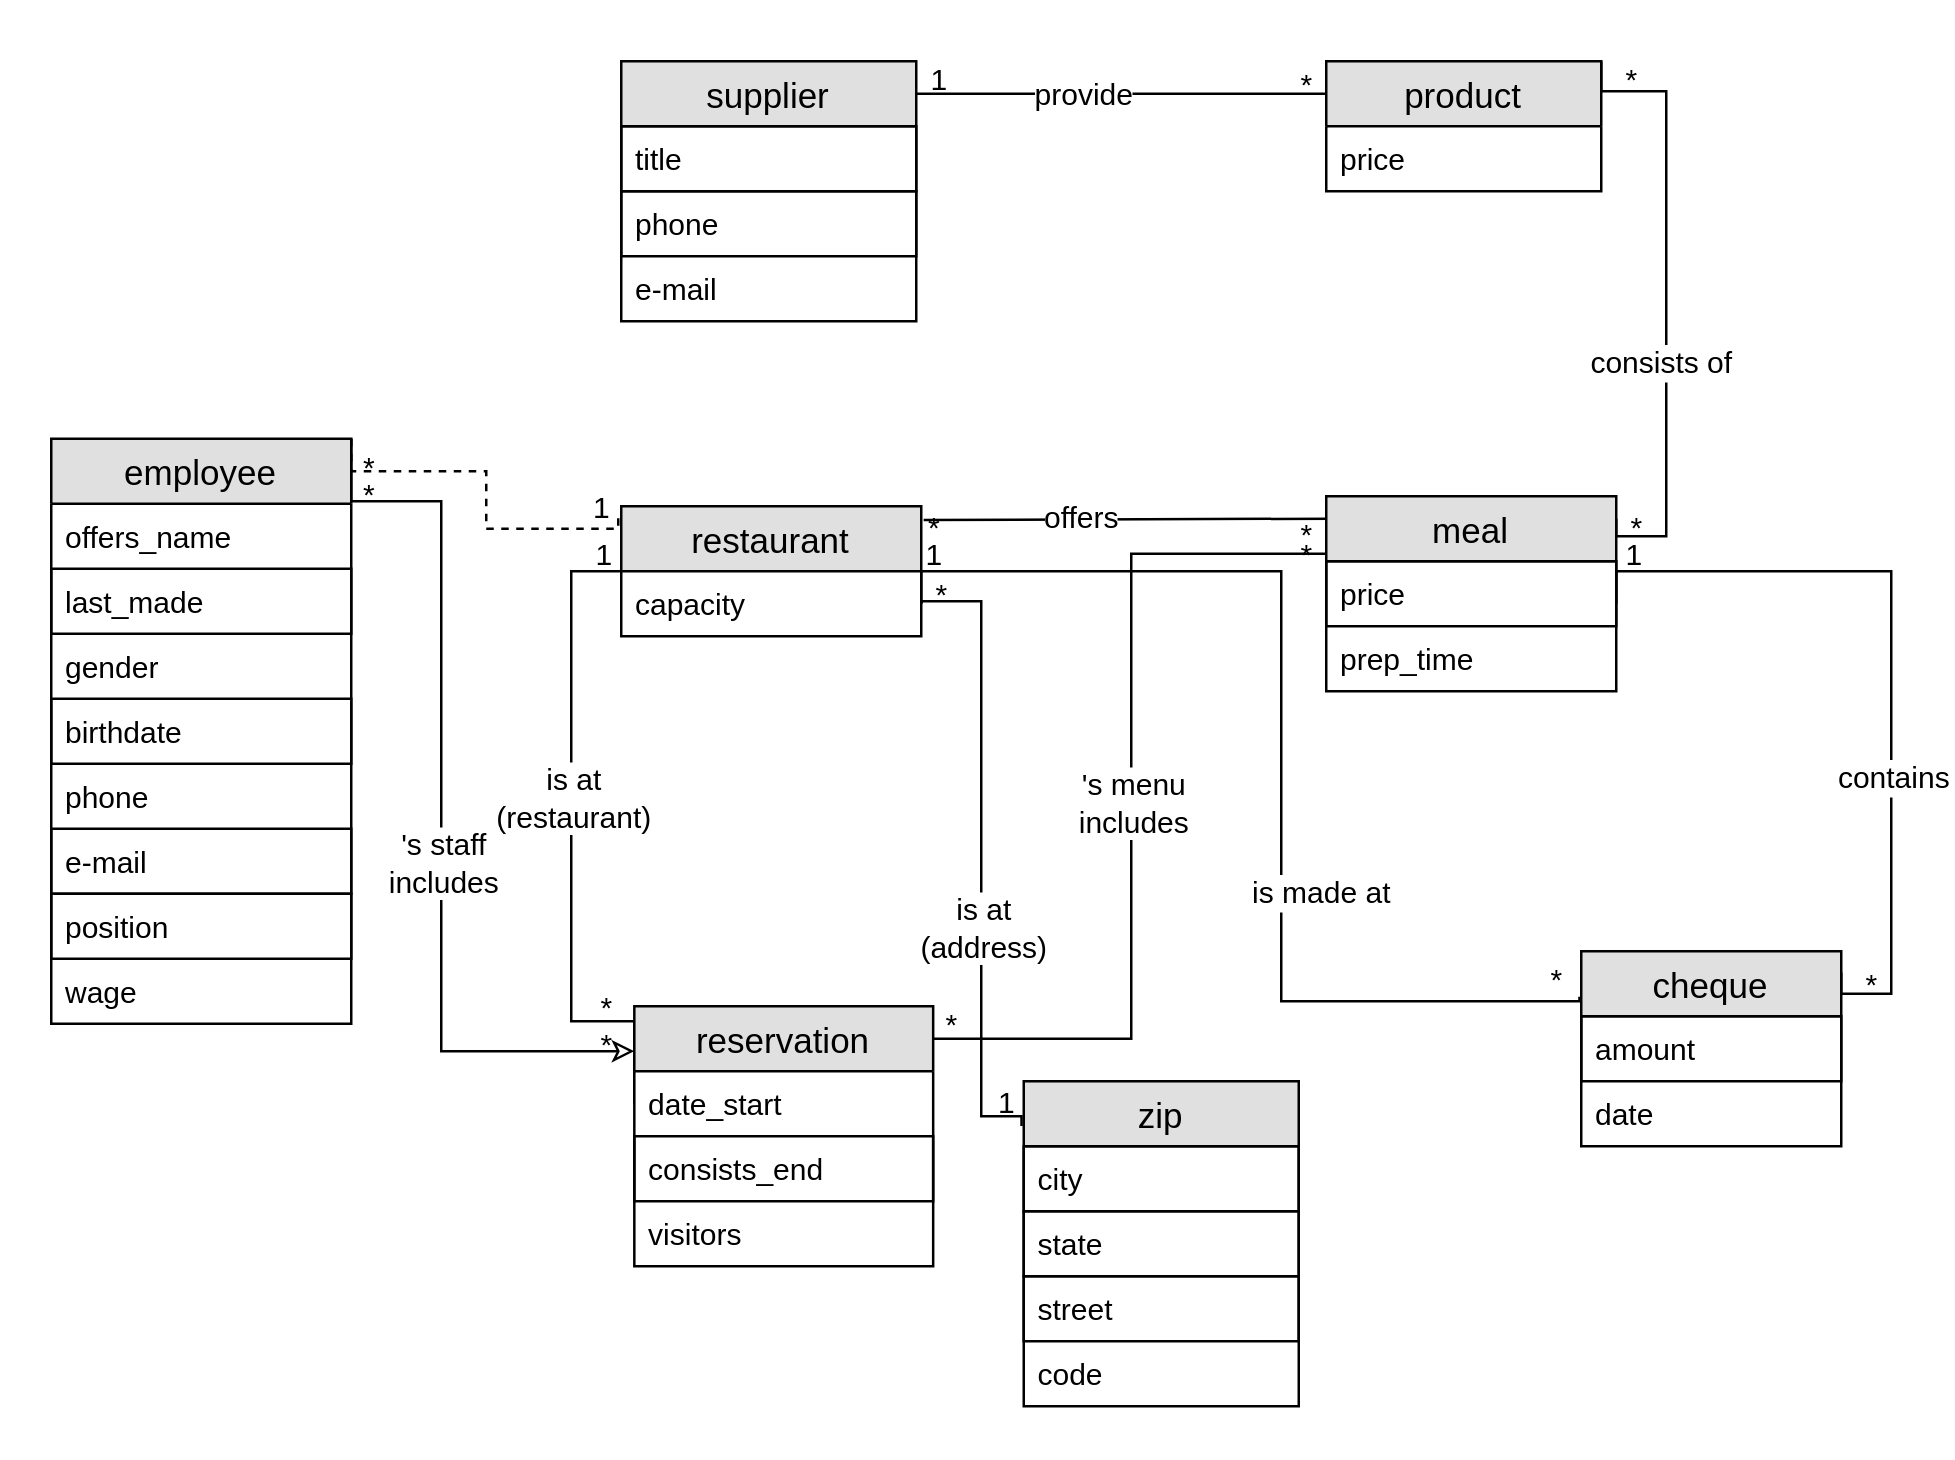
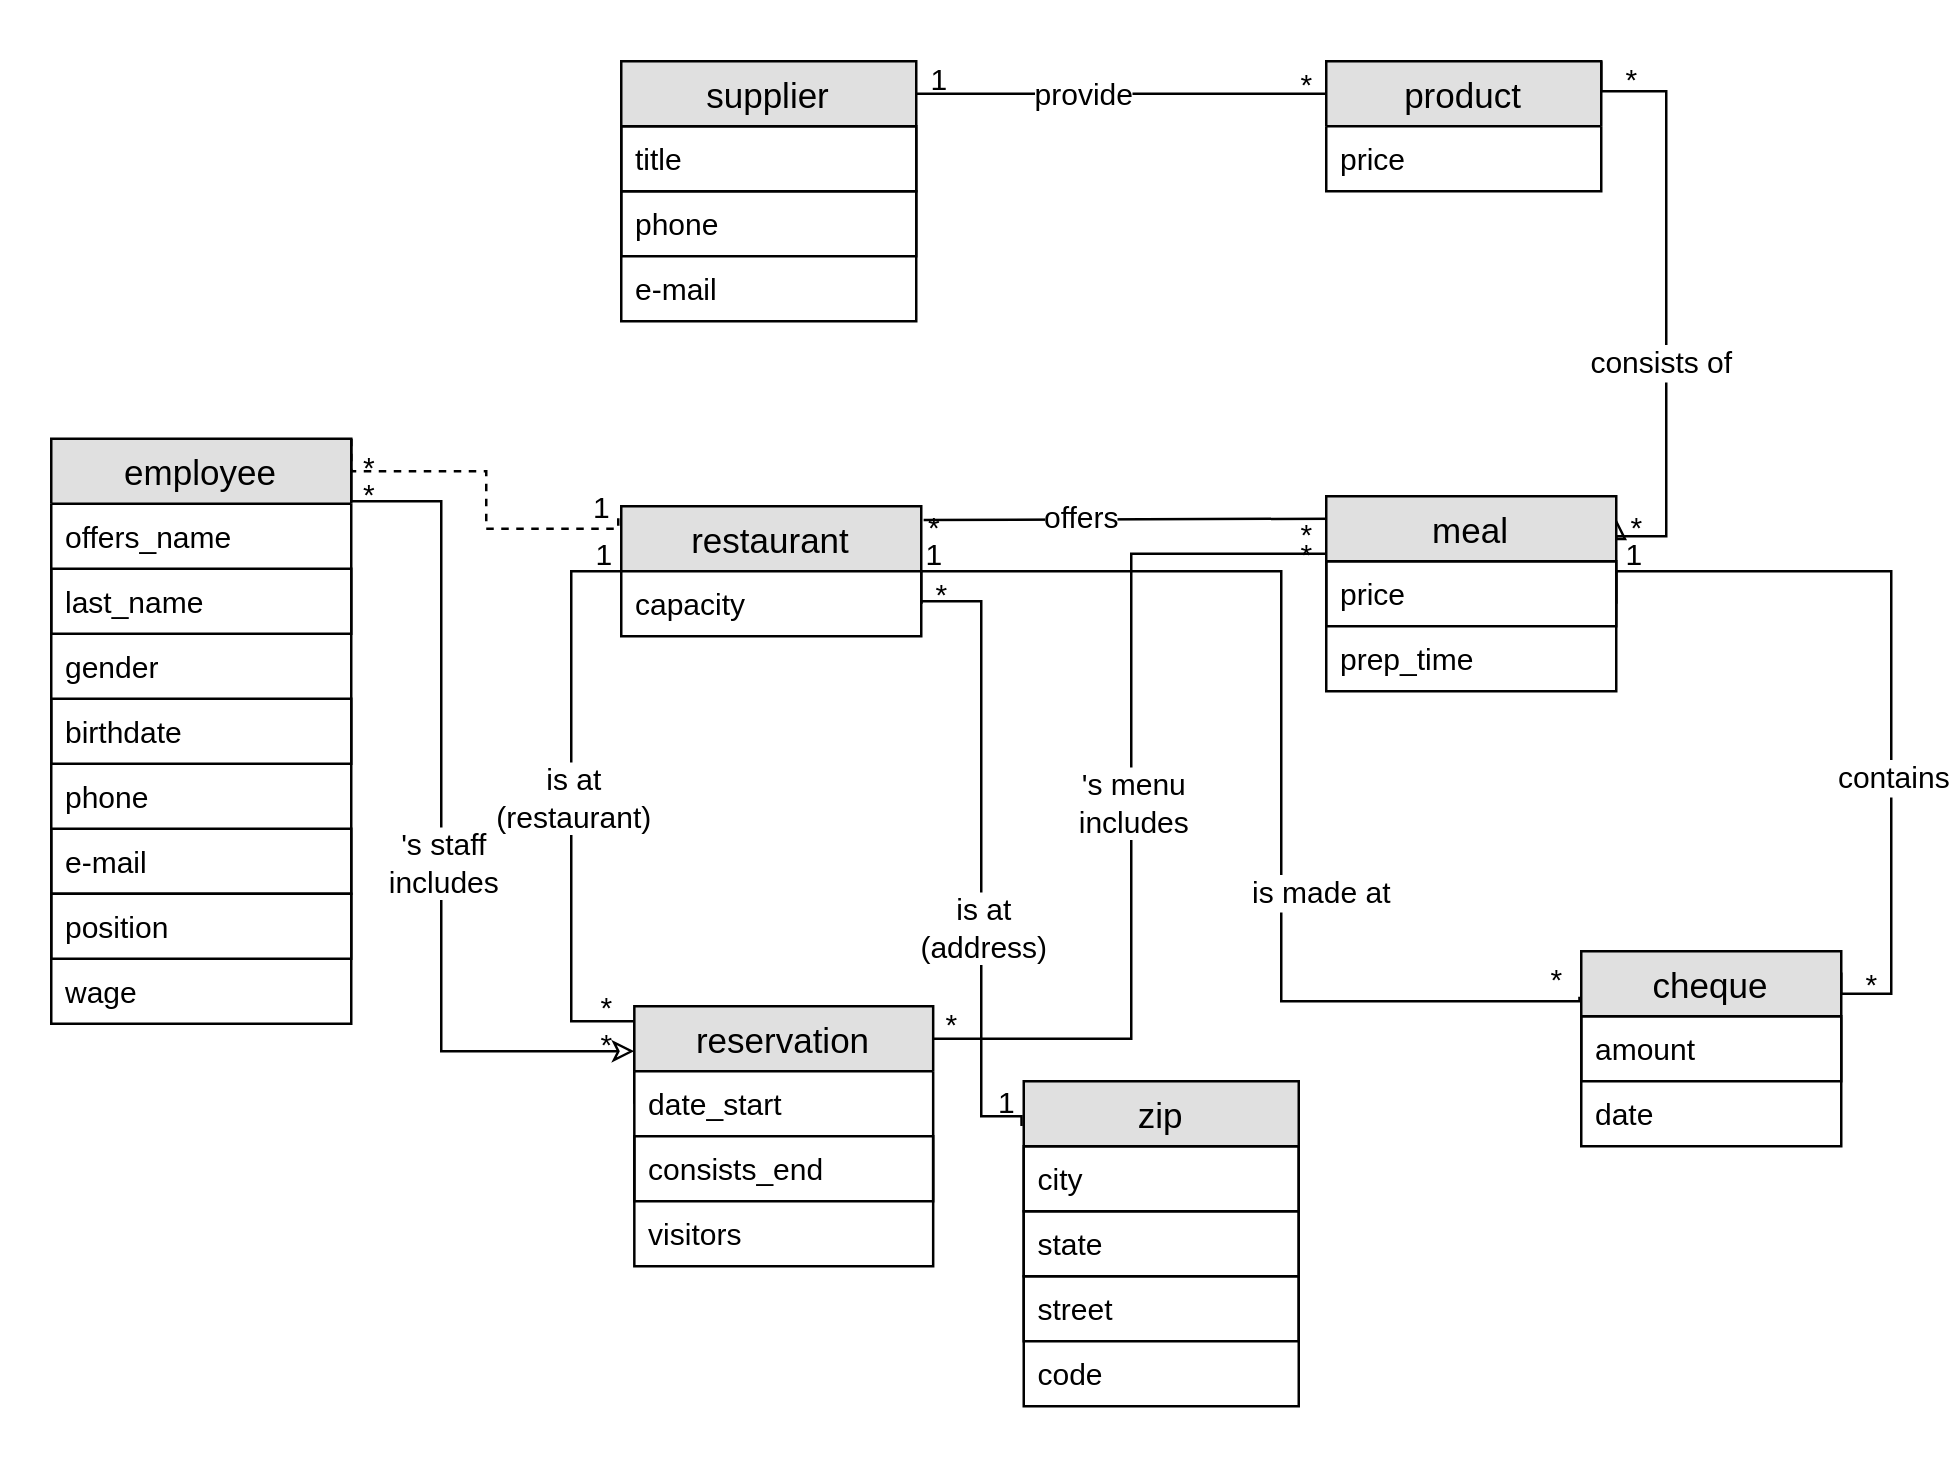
(1616, 536) -> (1621, 536)
(137, 603) -> (137, 603)
